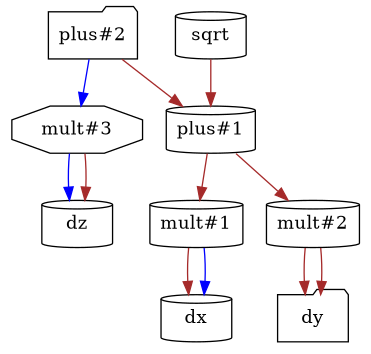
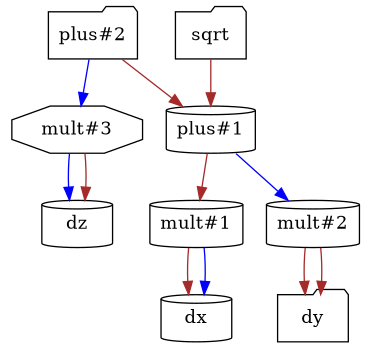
(211, 35) -> (211, 35)
(257, 172) -> (257, 172)
